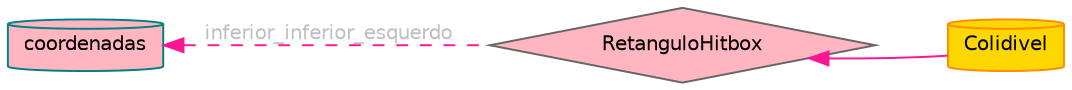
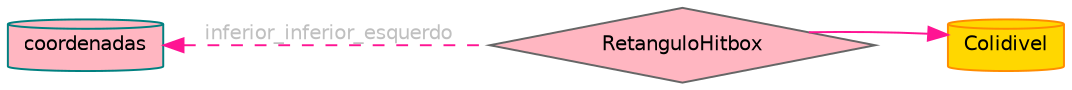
(888, 58) -> (868, 32)
